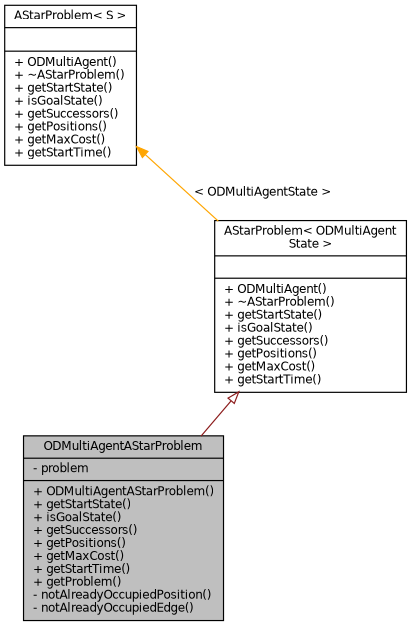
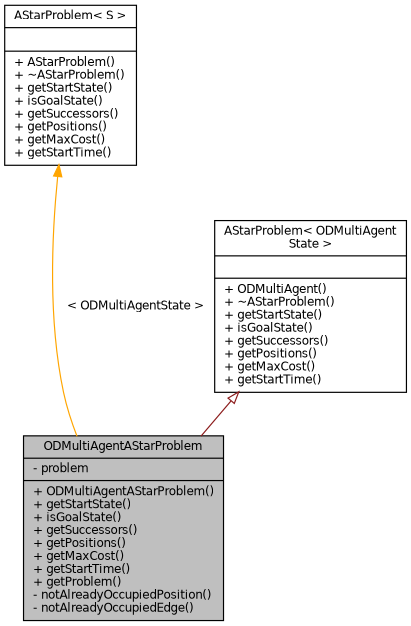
(66, 62) -> (65, 62)
(182, 188) -> (53, 308)
